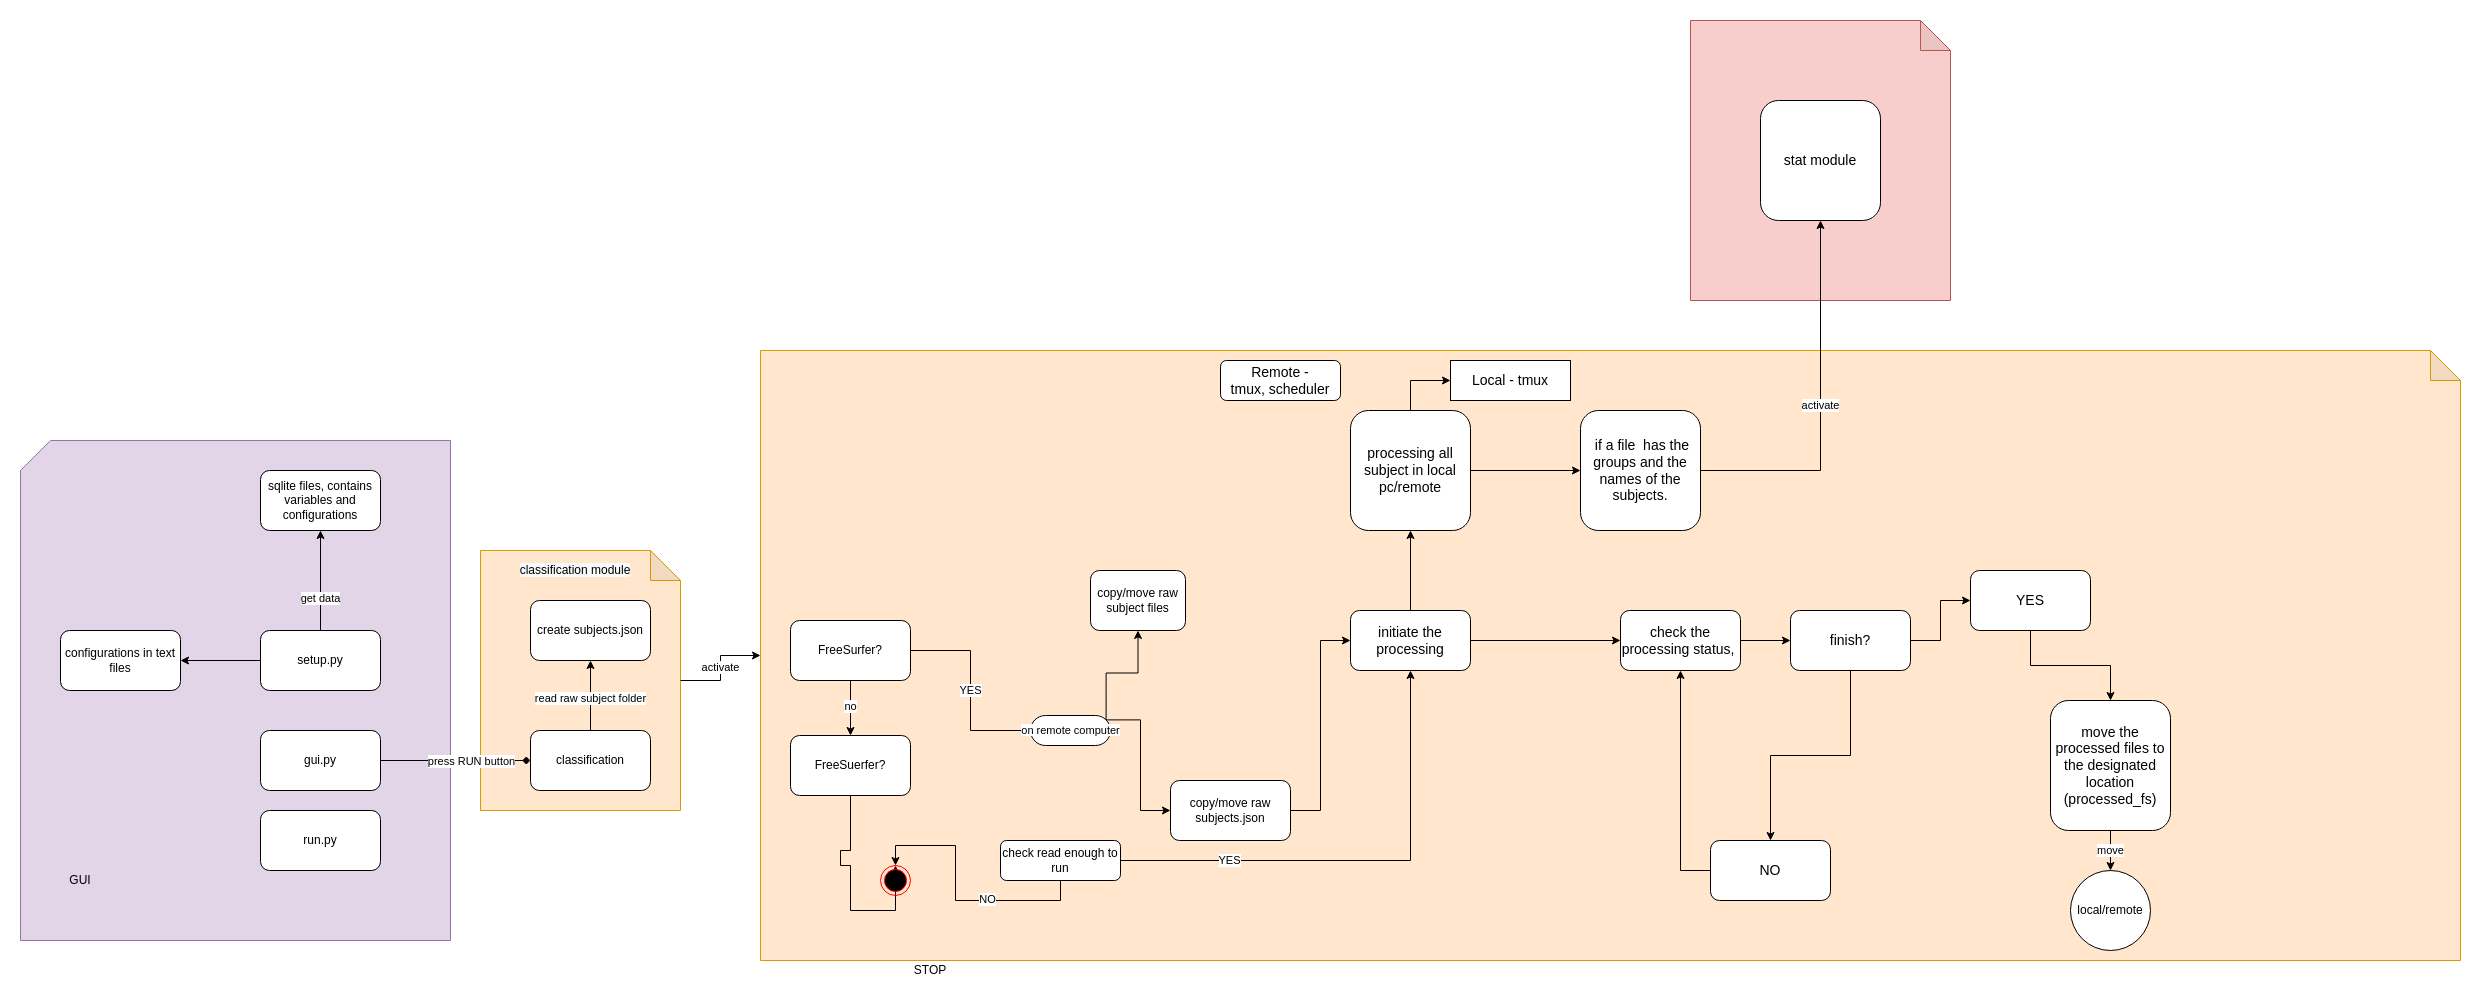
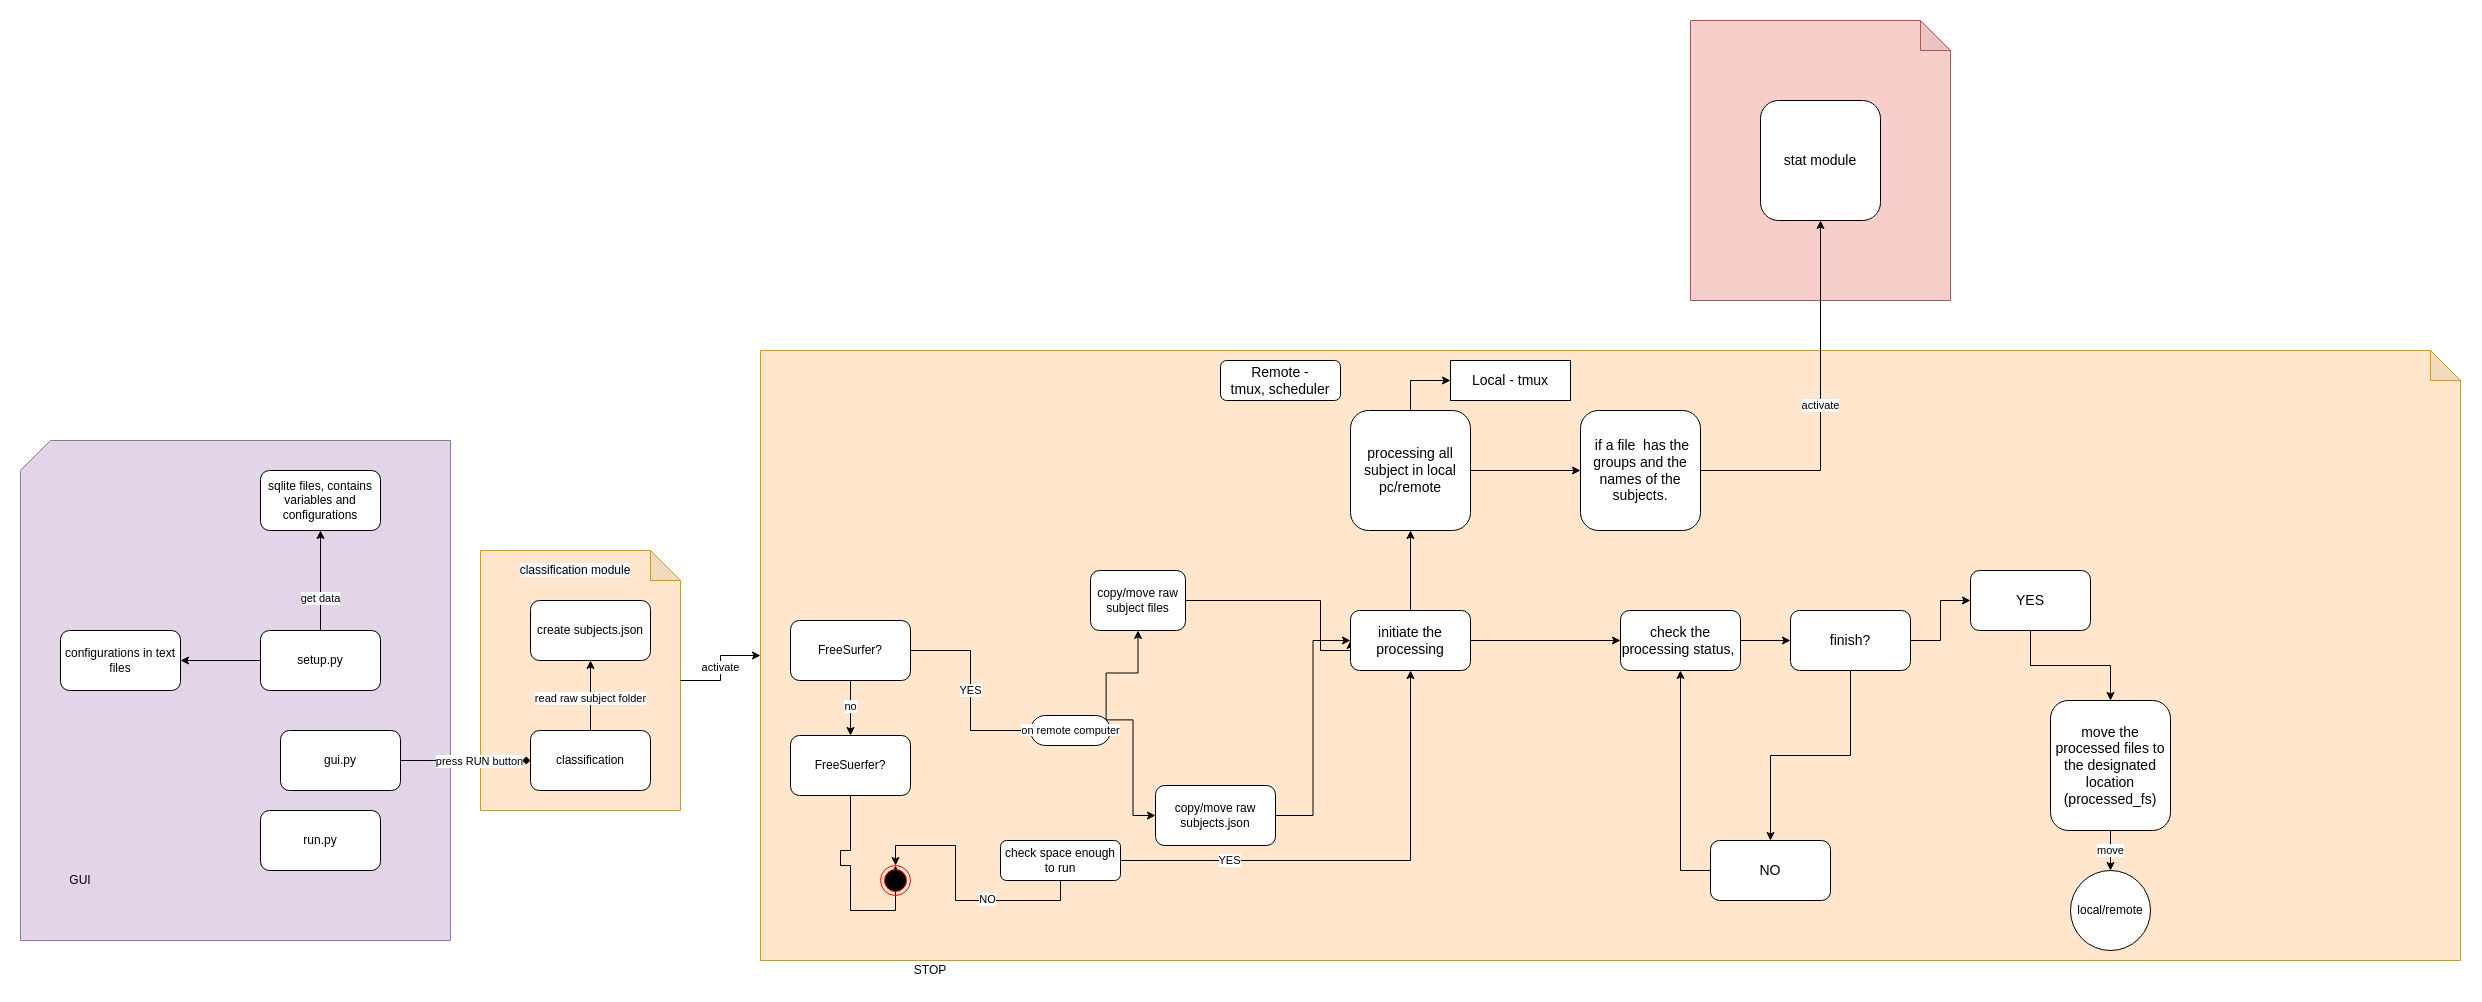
none -> (1272, 601)
(321, 761) -> (341, 761)
(1231, 811) -> (1216, 816)
(1061, 861) -> (1061, 861)
